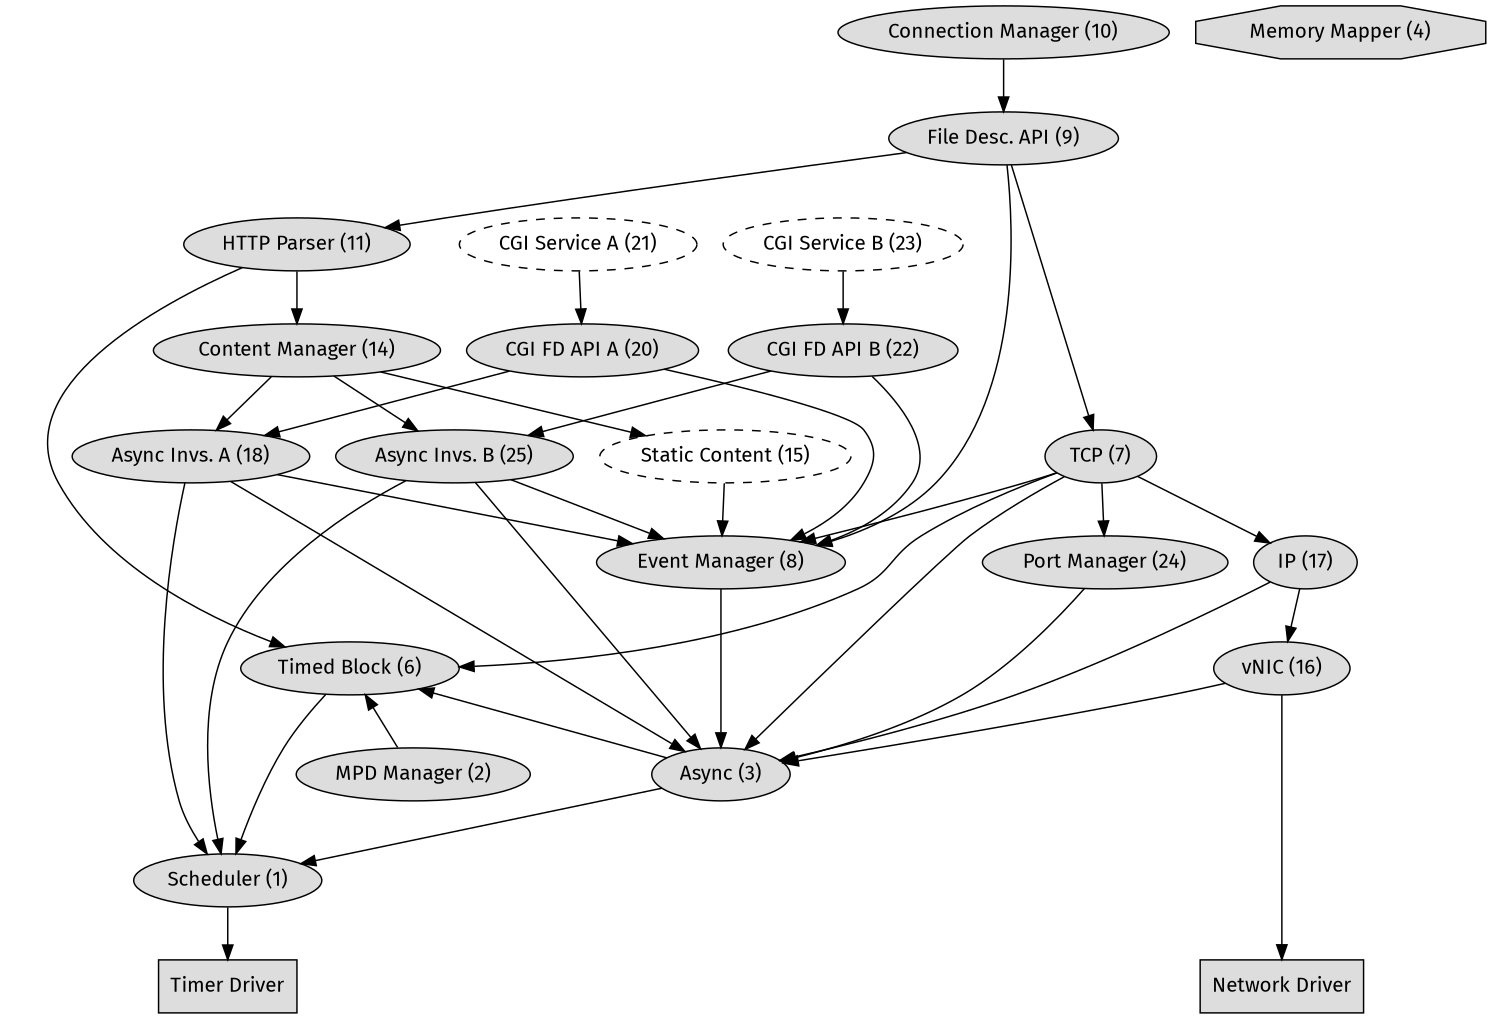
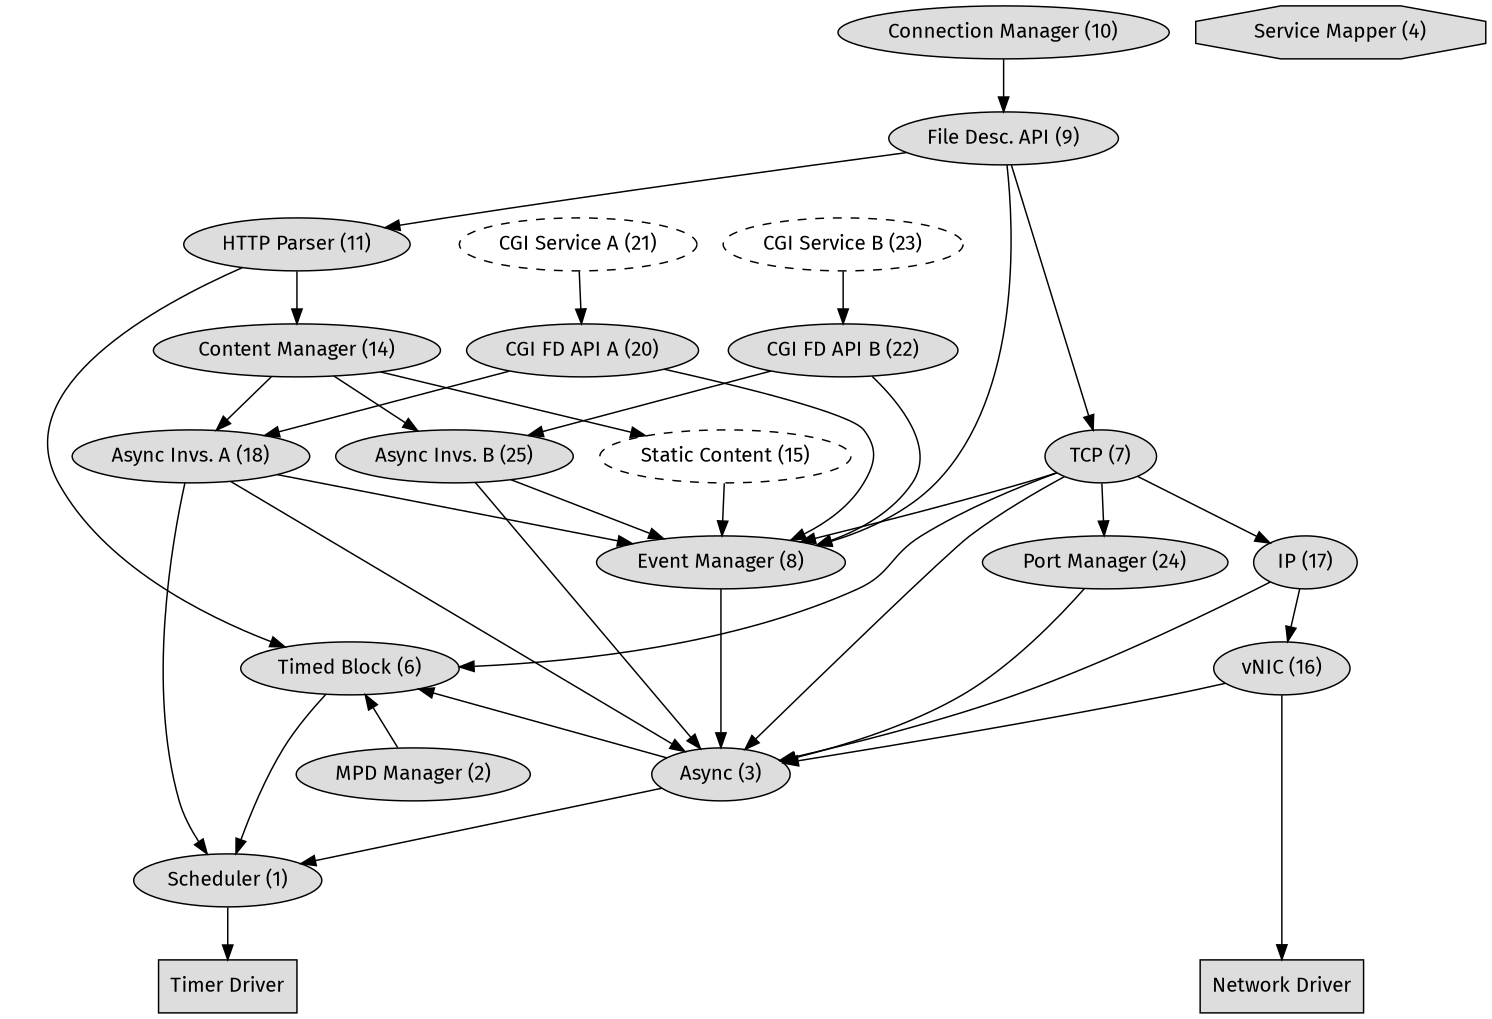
(1341, 32) -> (1341, 32)
(244, 613) -> none
